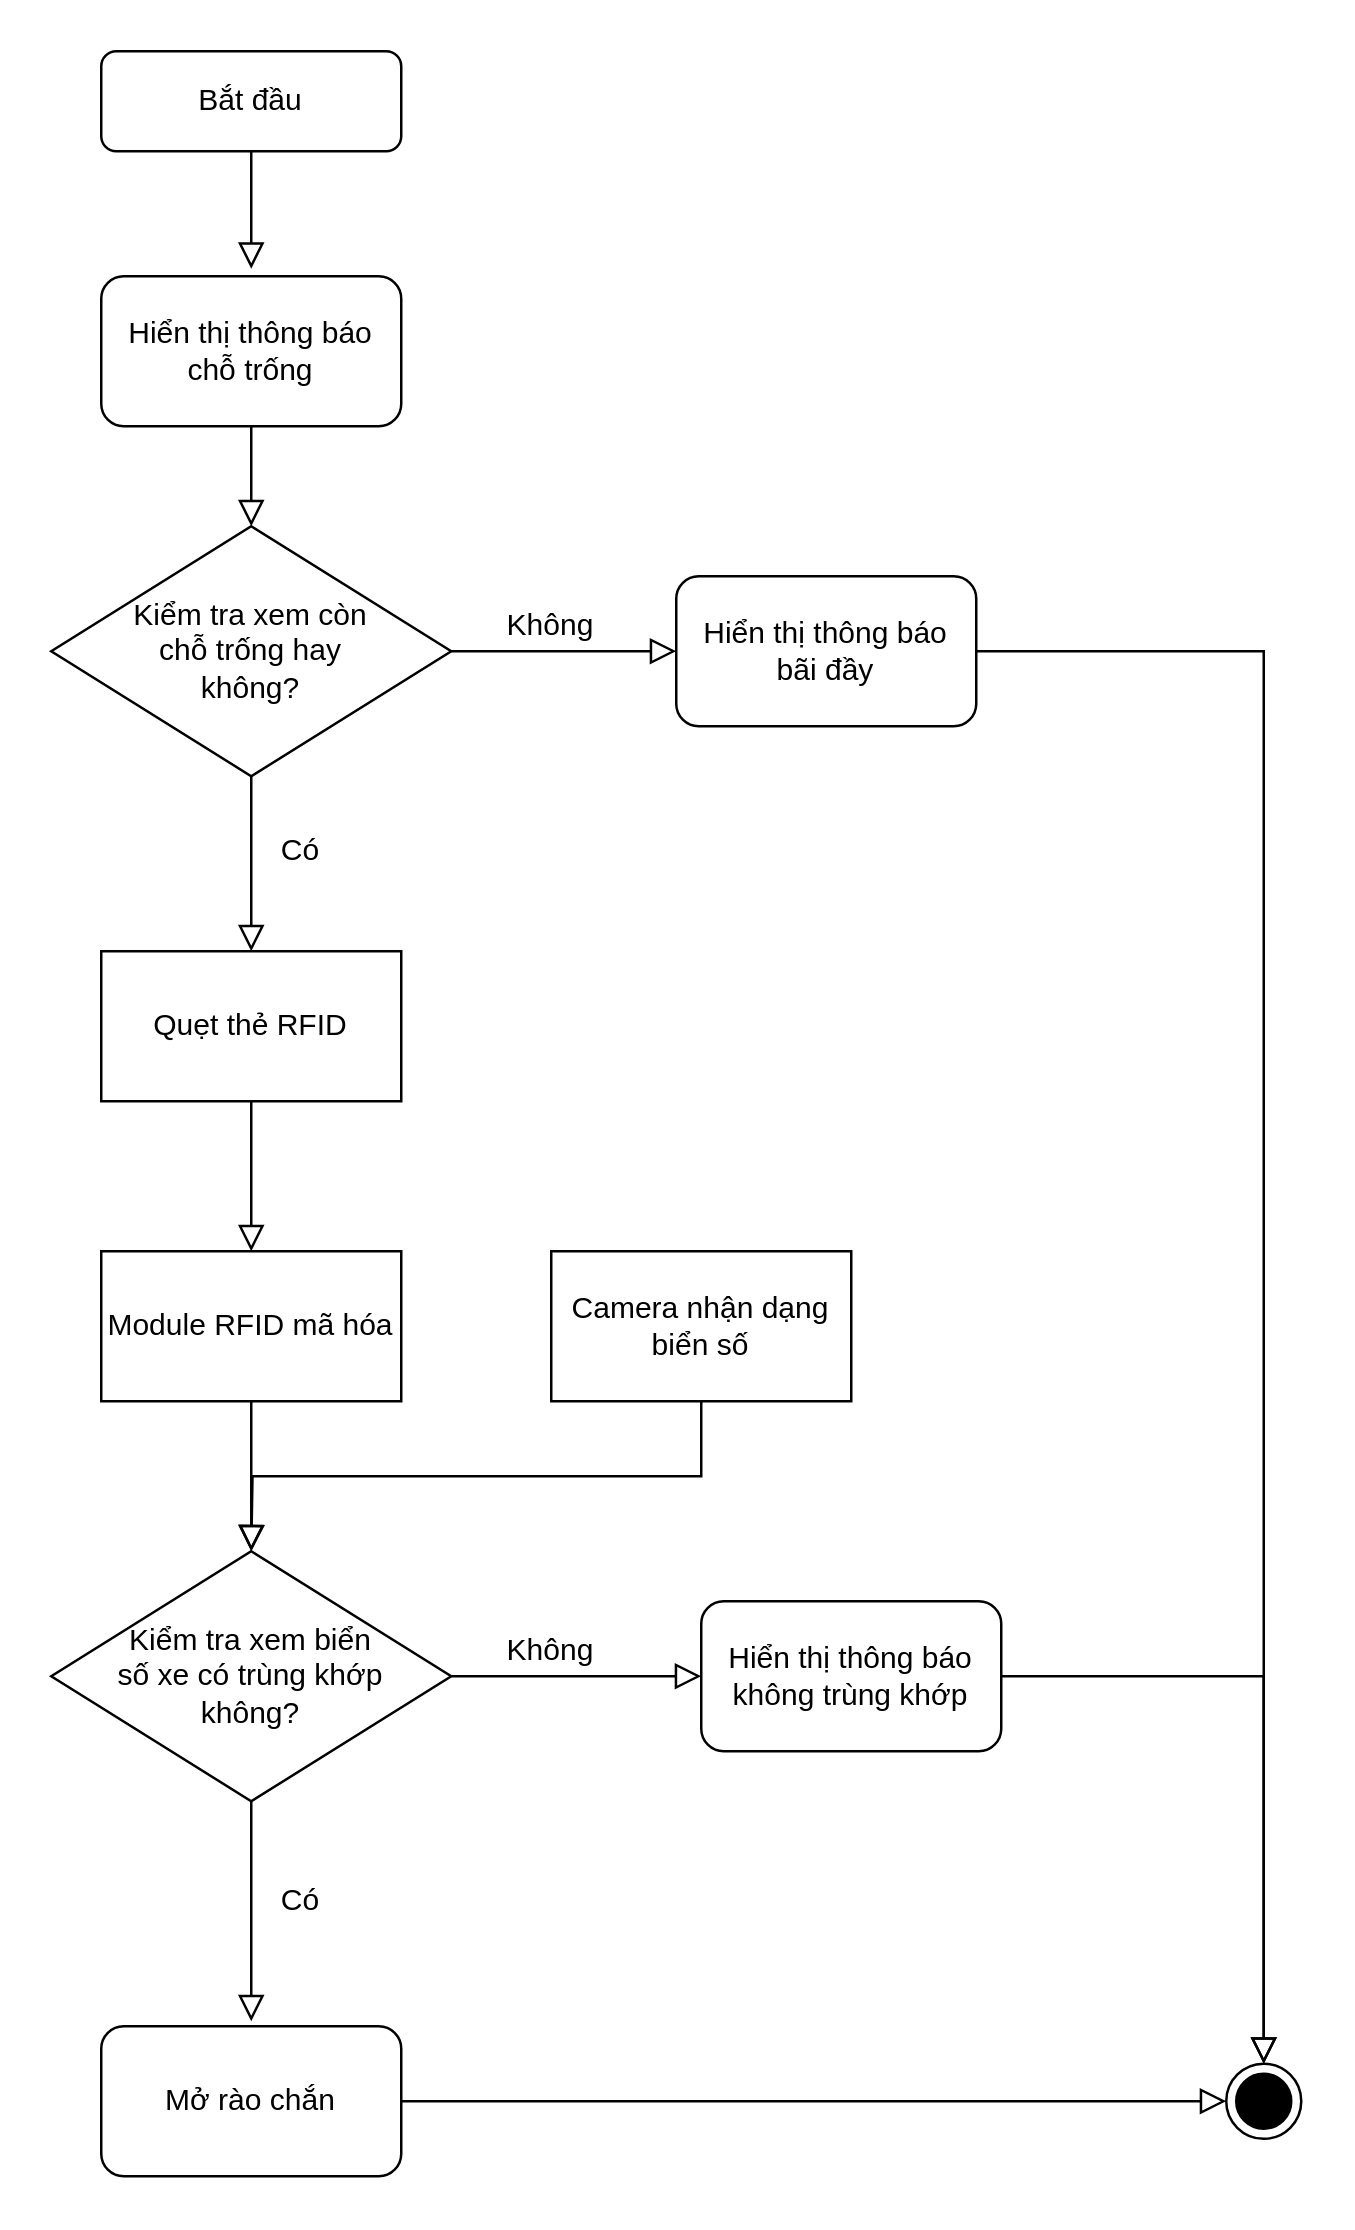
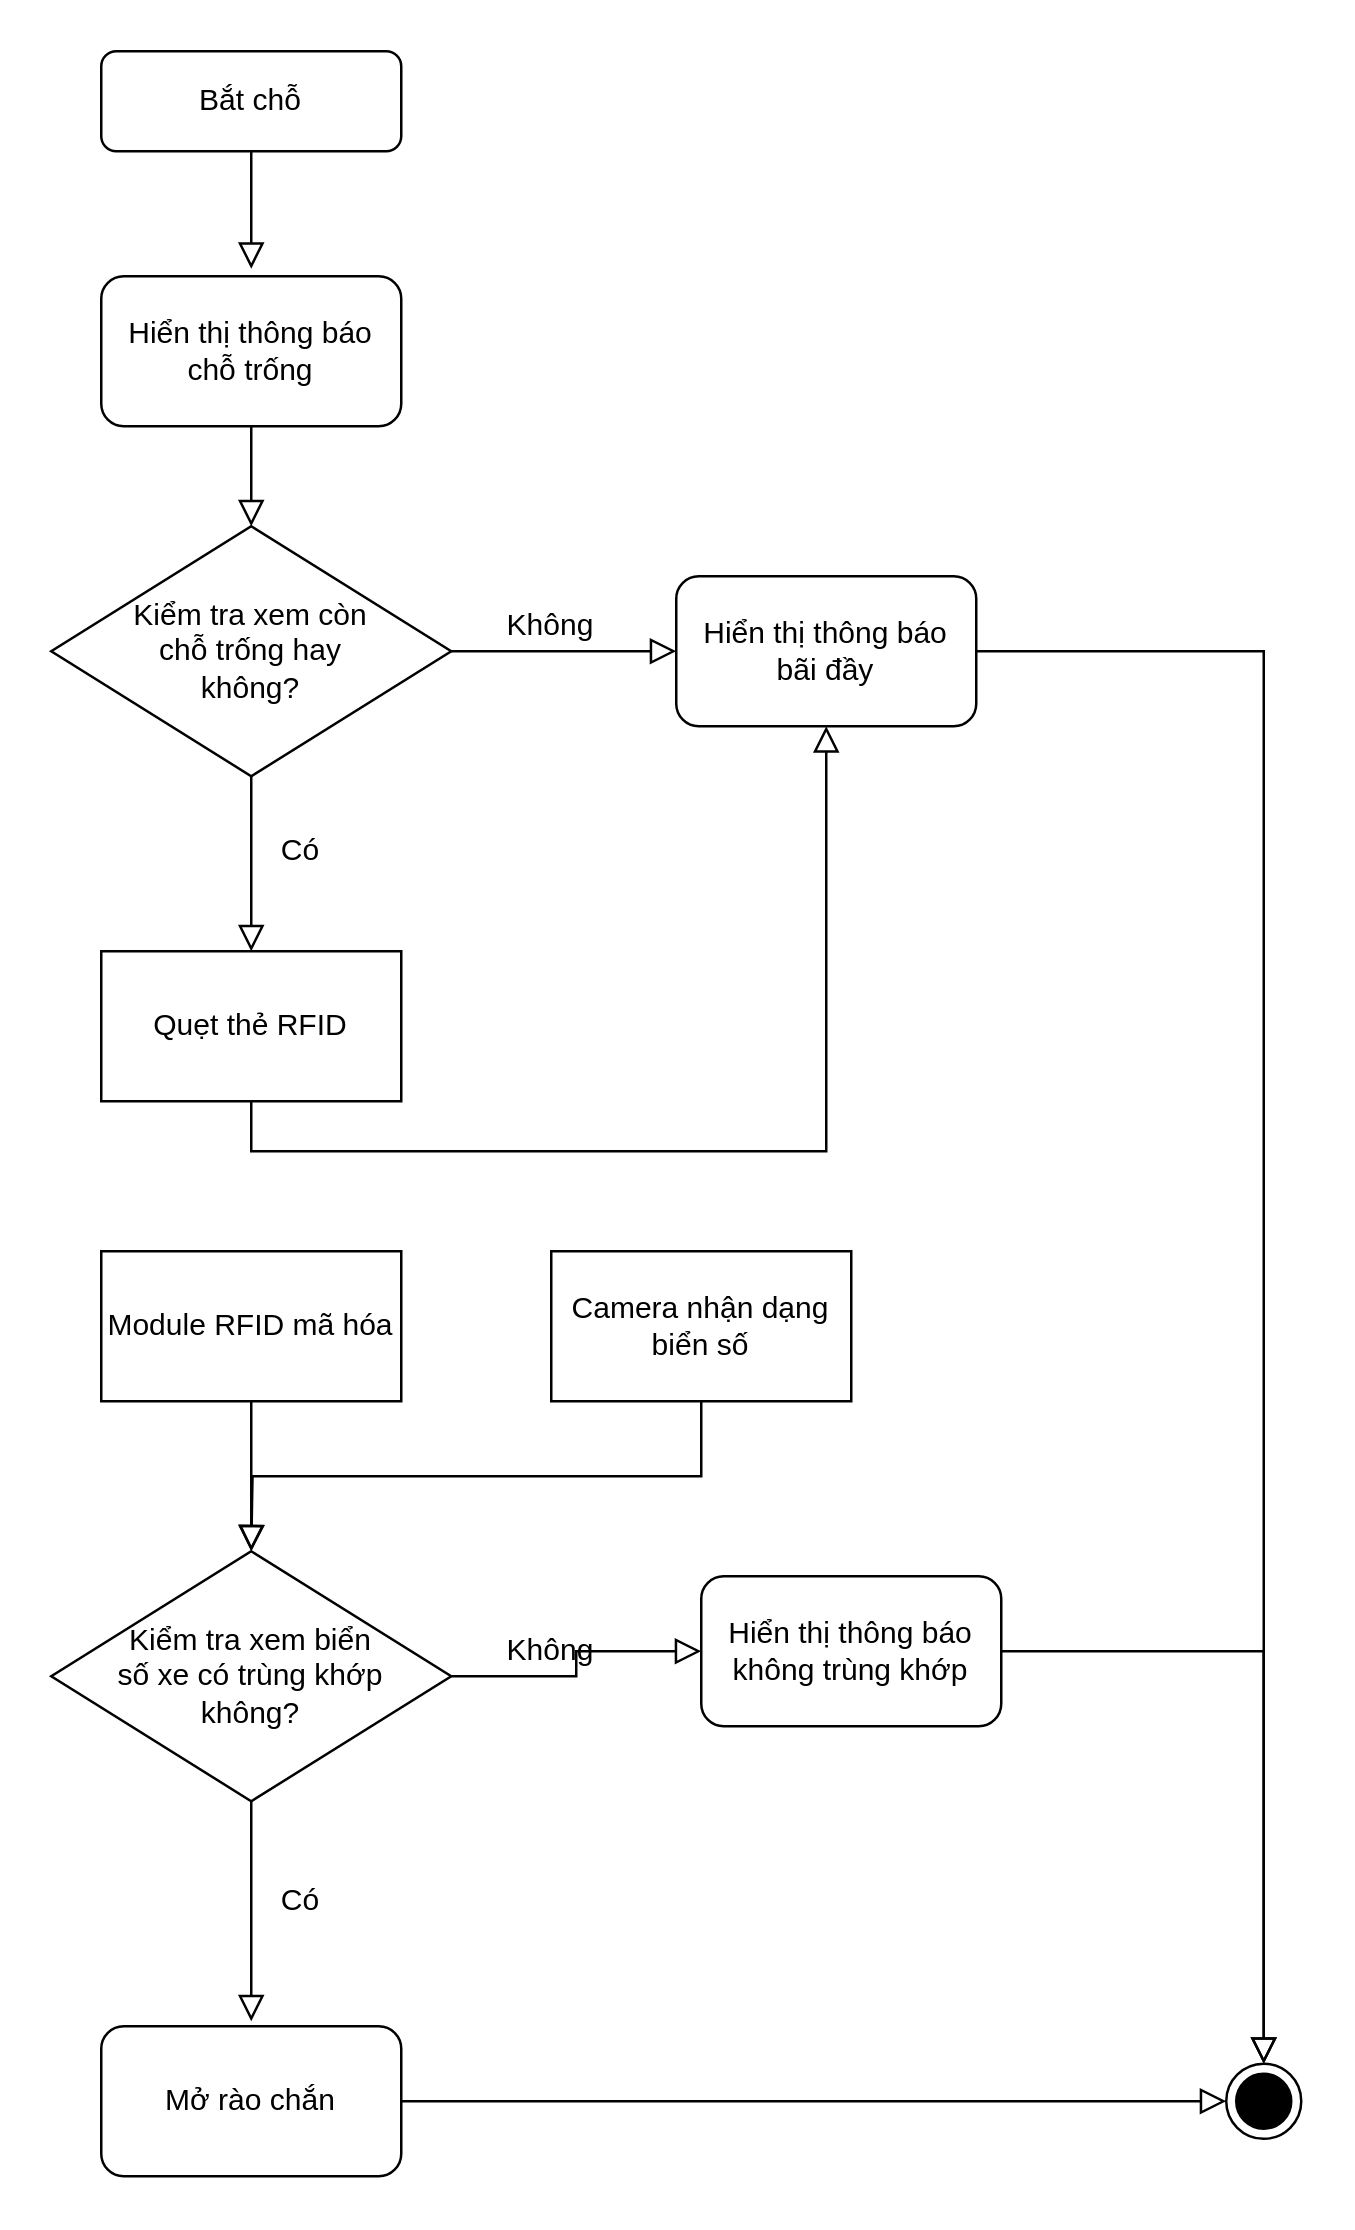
(251, 101) -> (251, 101)
(251, 1187) -> (736, 1151)
(851, 1676) -> (851, 1651)
